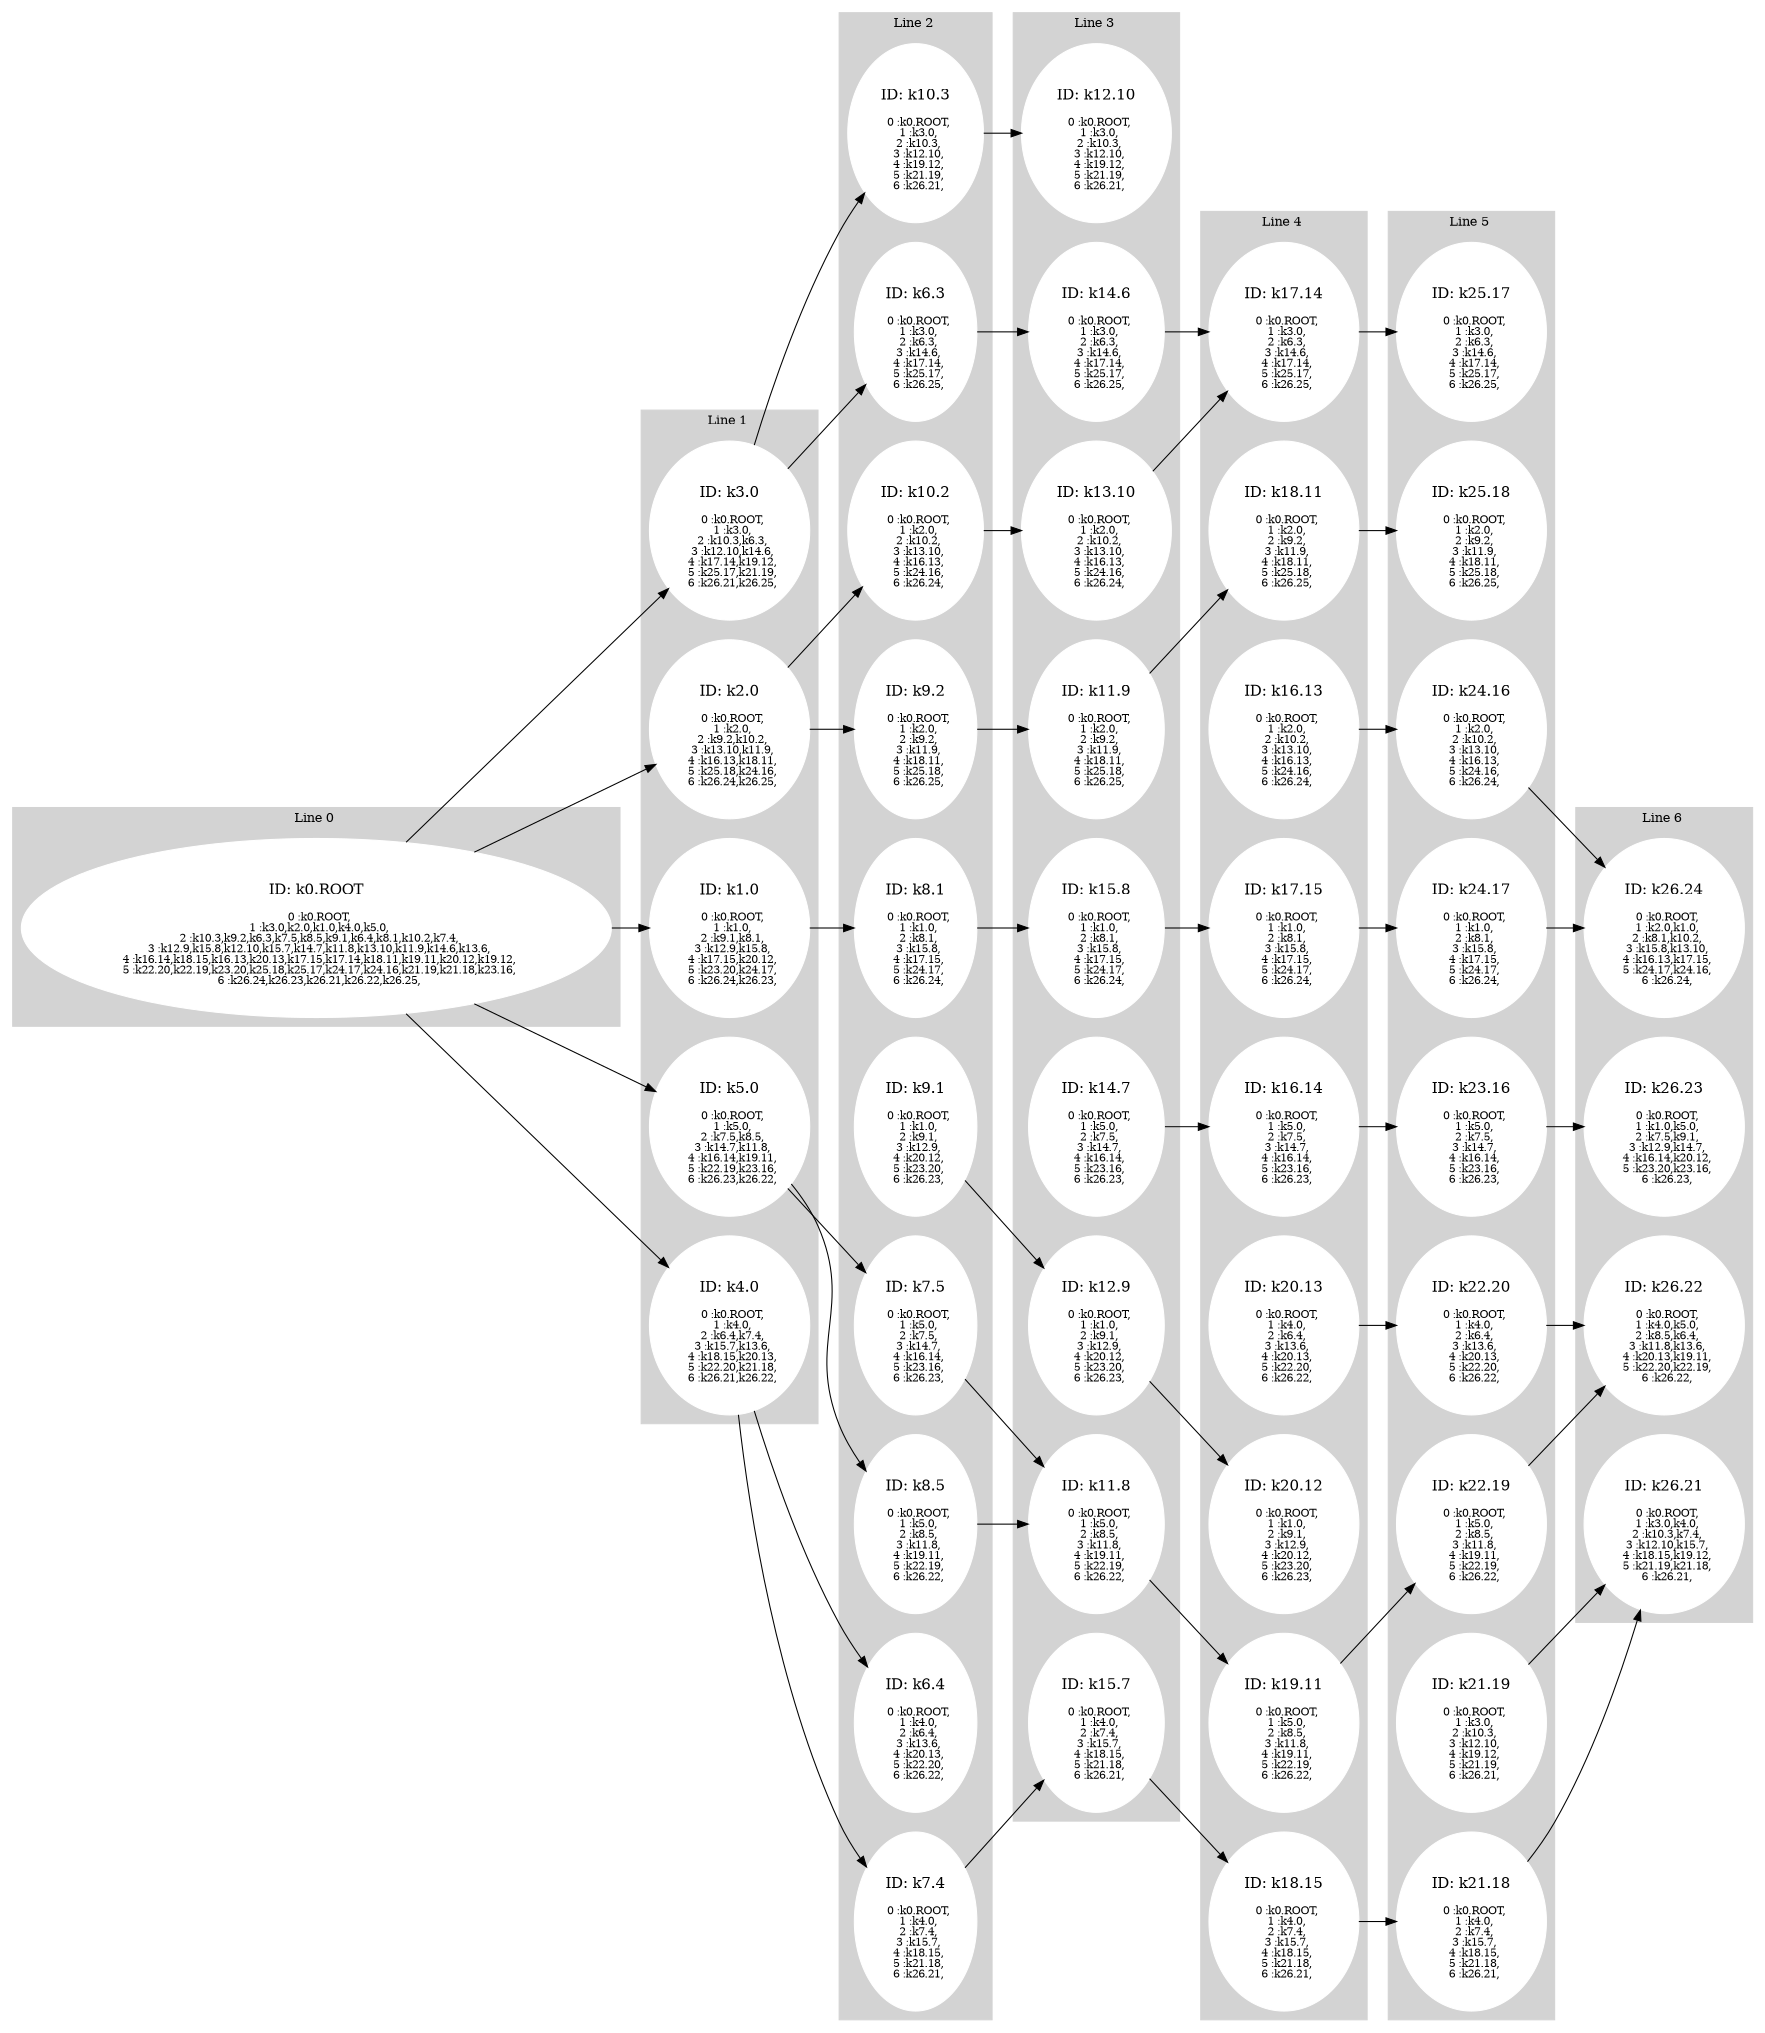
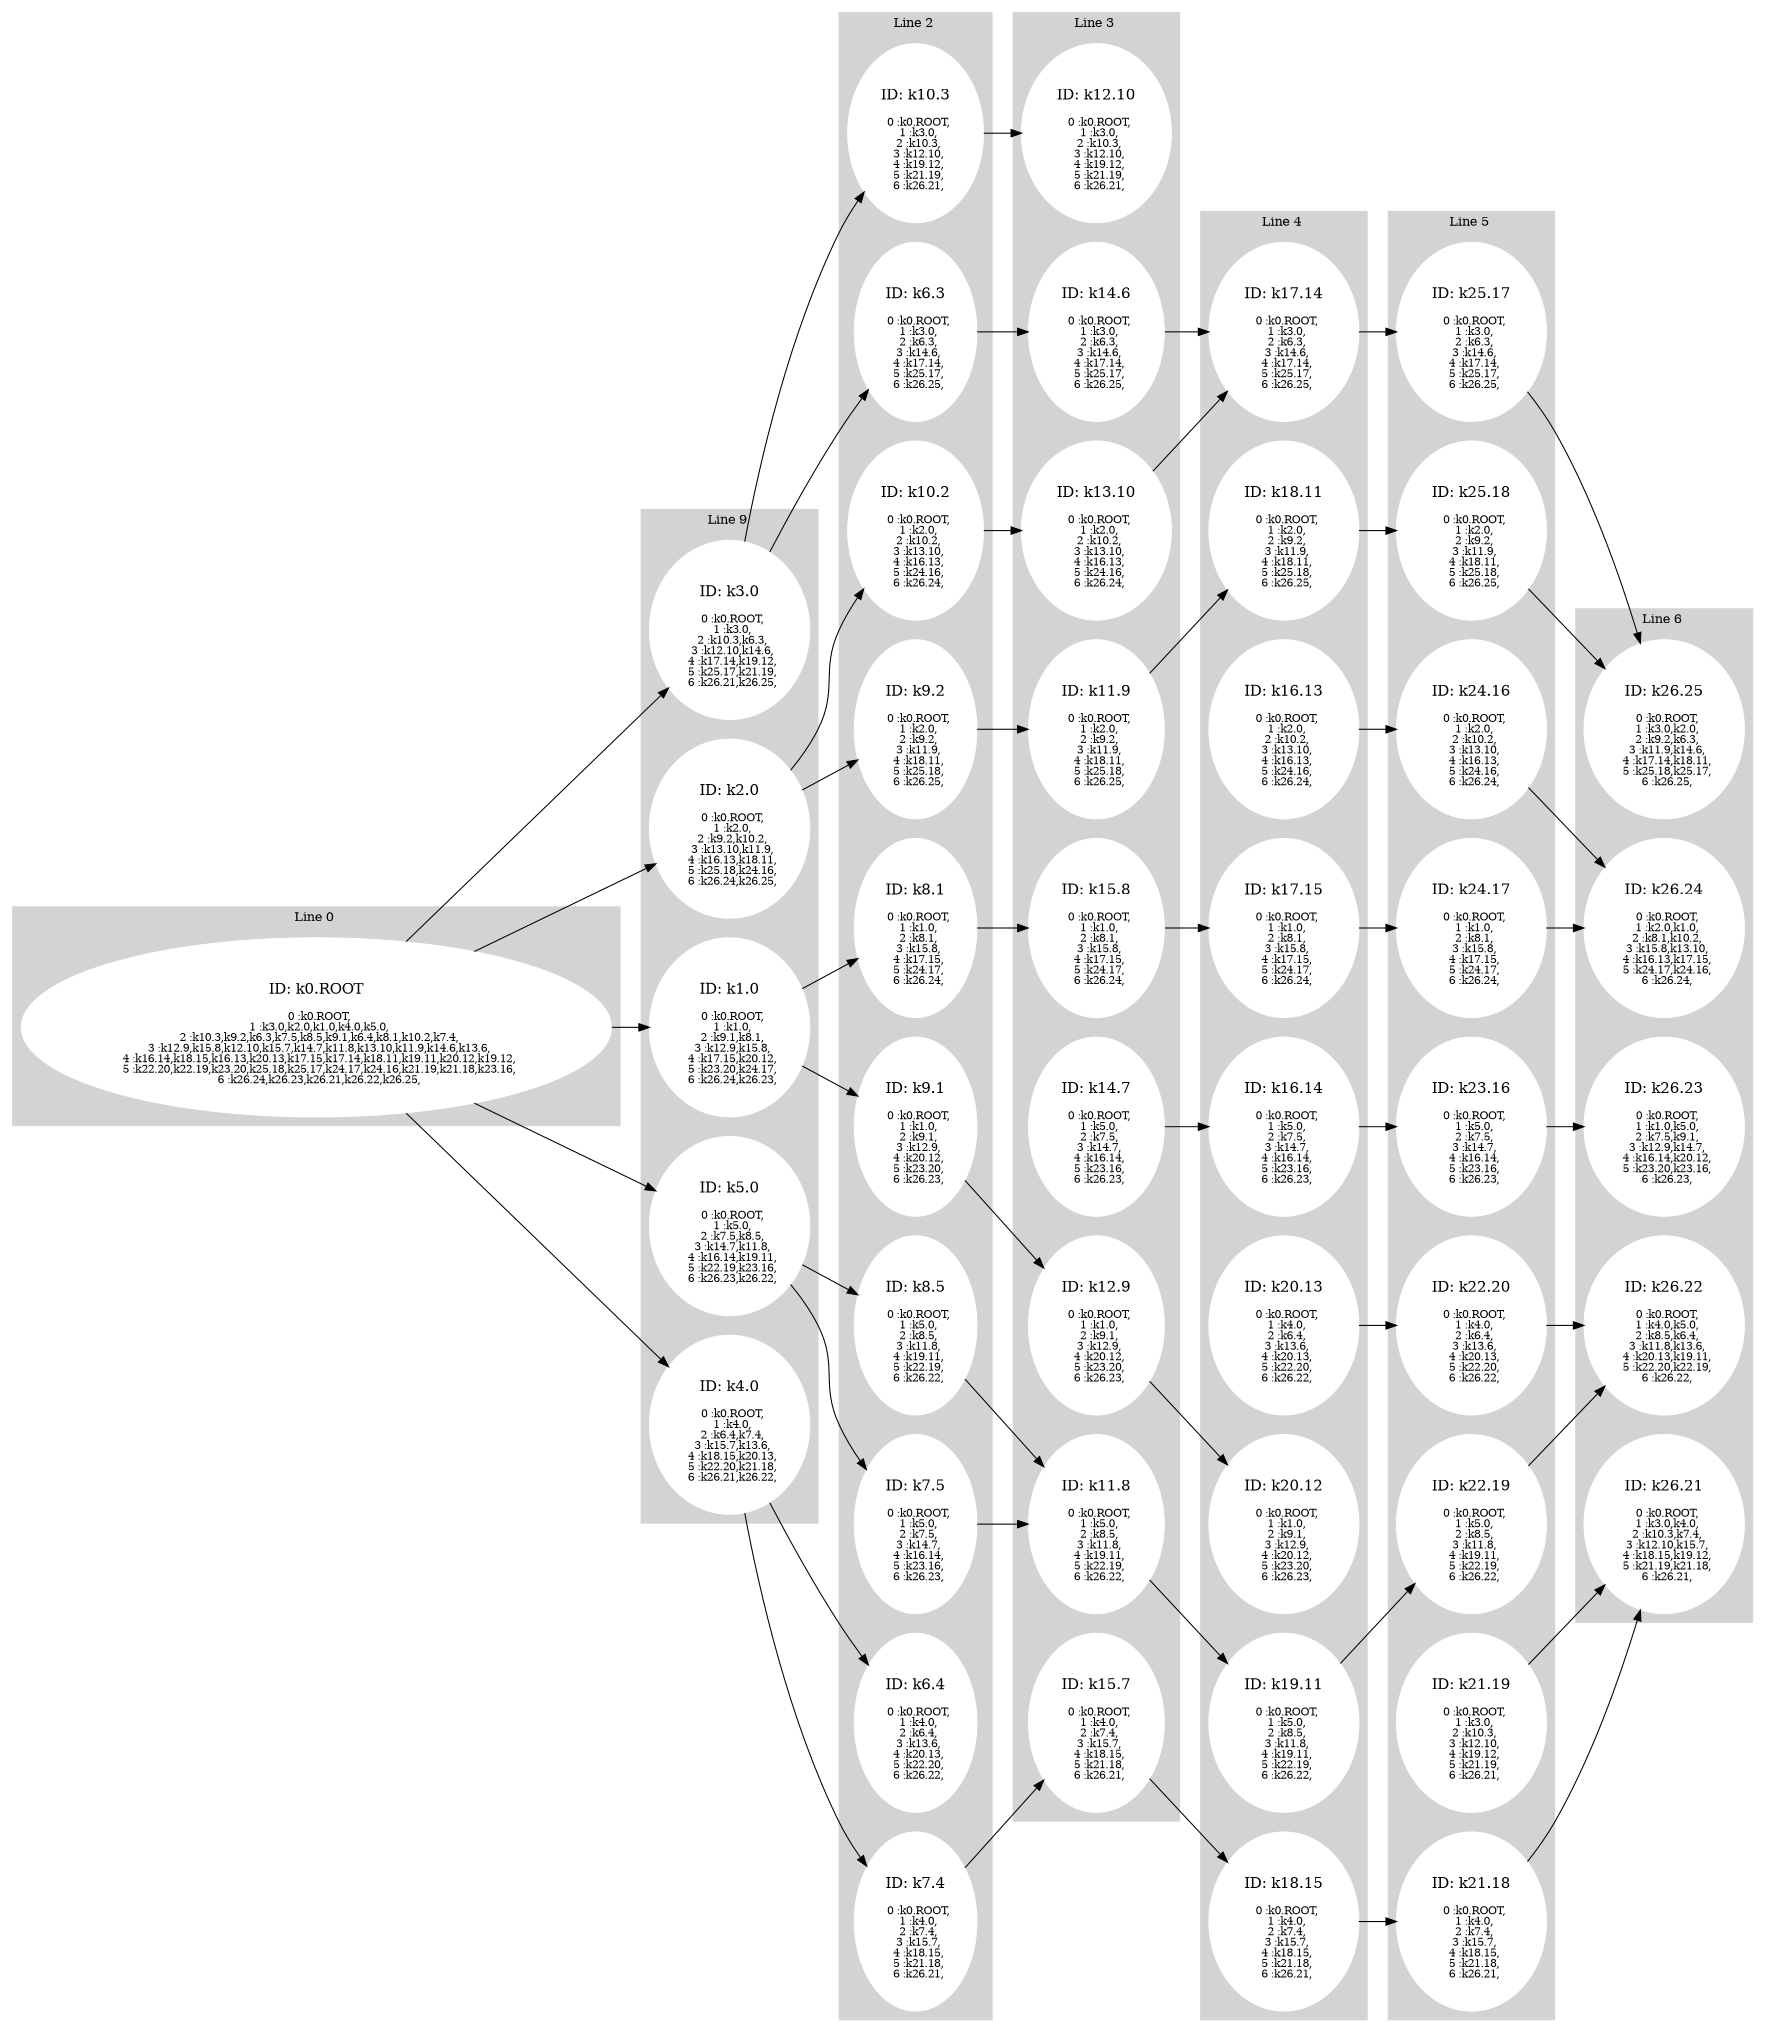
(730, 421) -> (730, 521)
none -> (1664, 729)
none -> (825, 1078)
